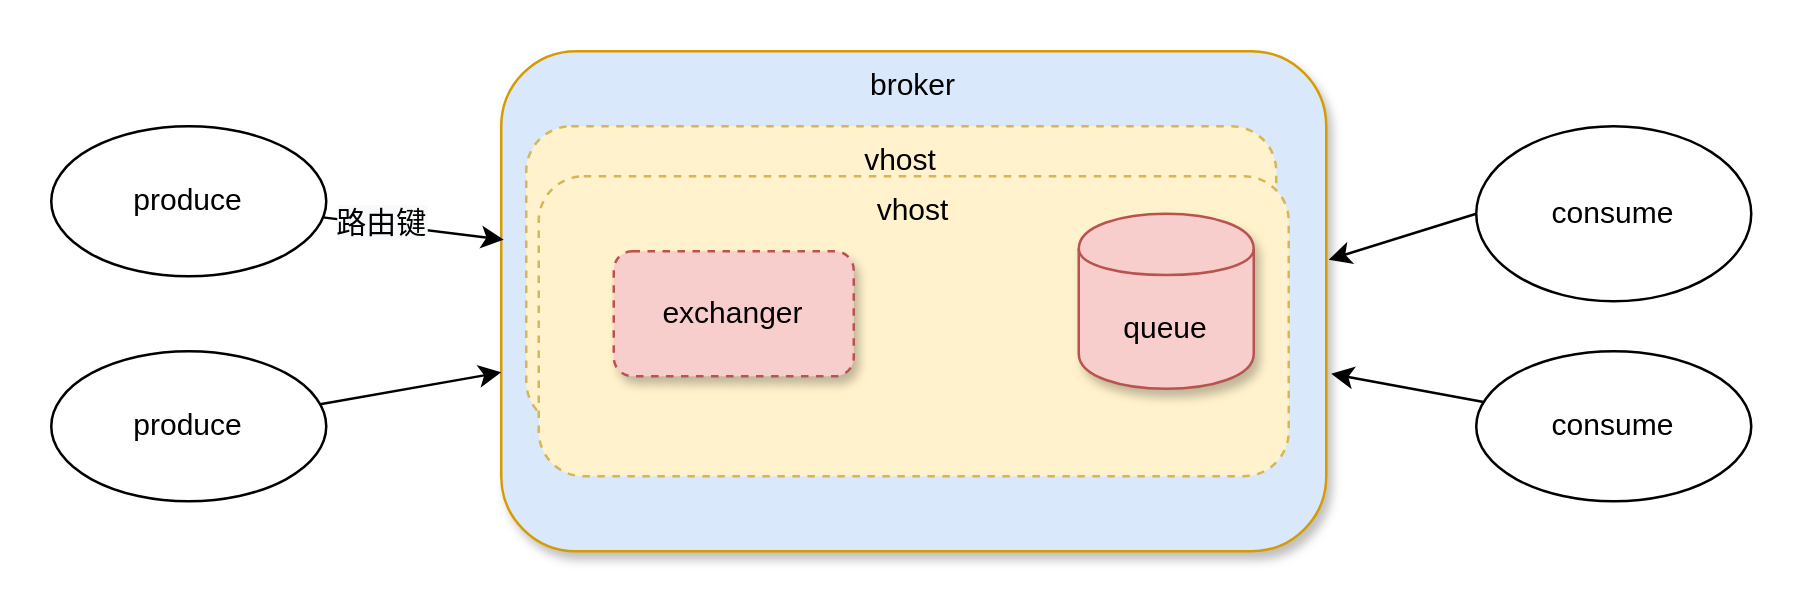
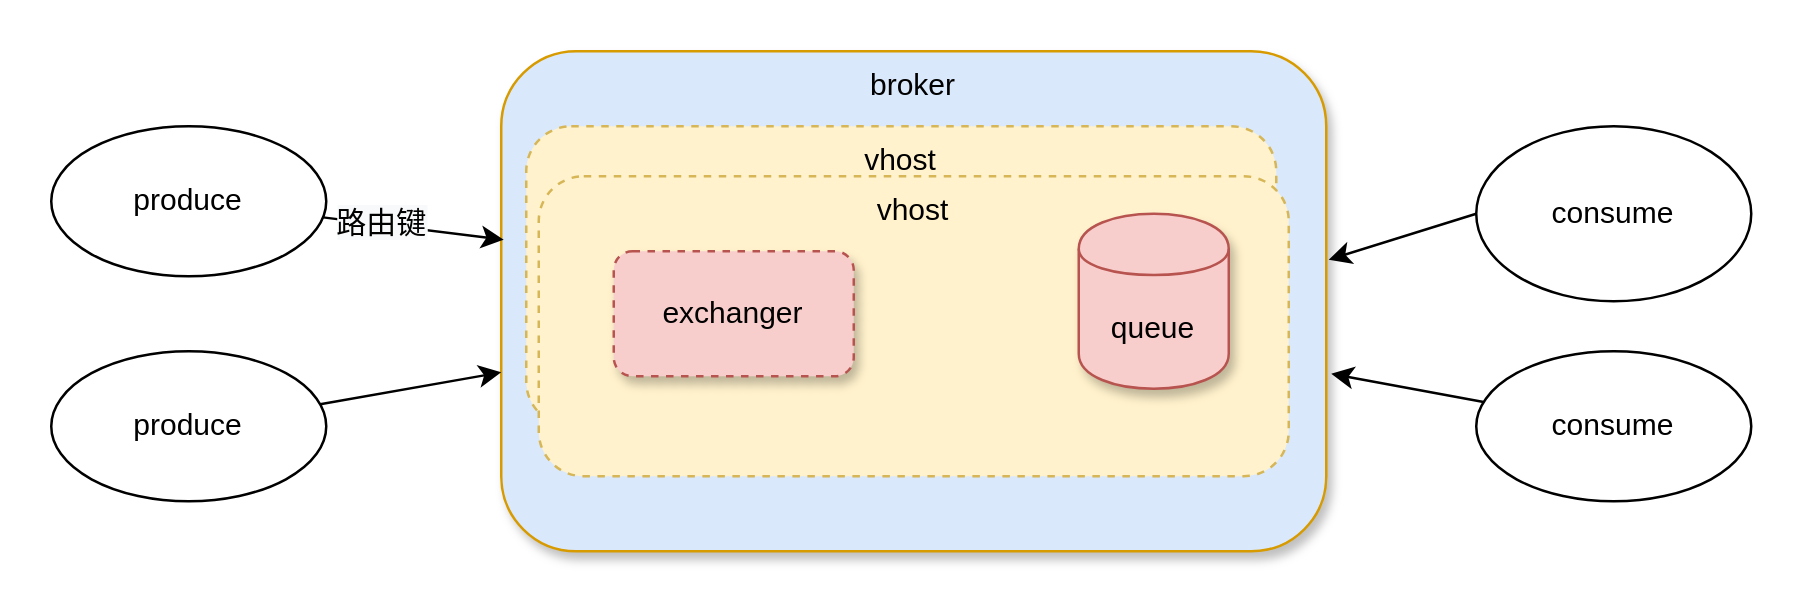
(1166, 301) -> (1154, 301)
